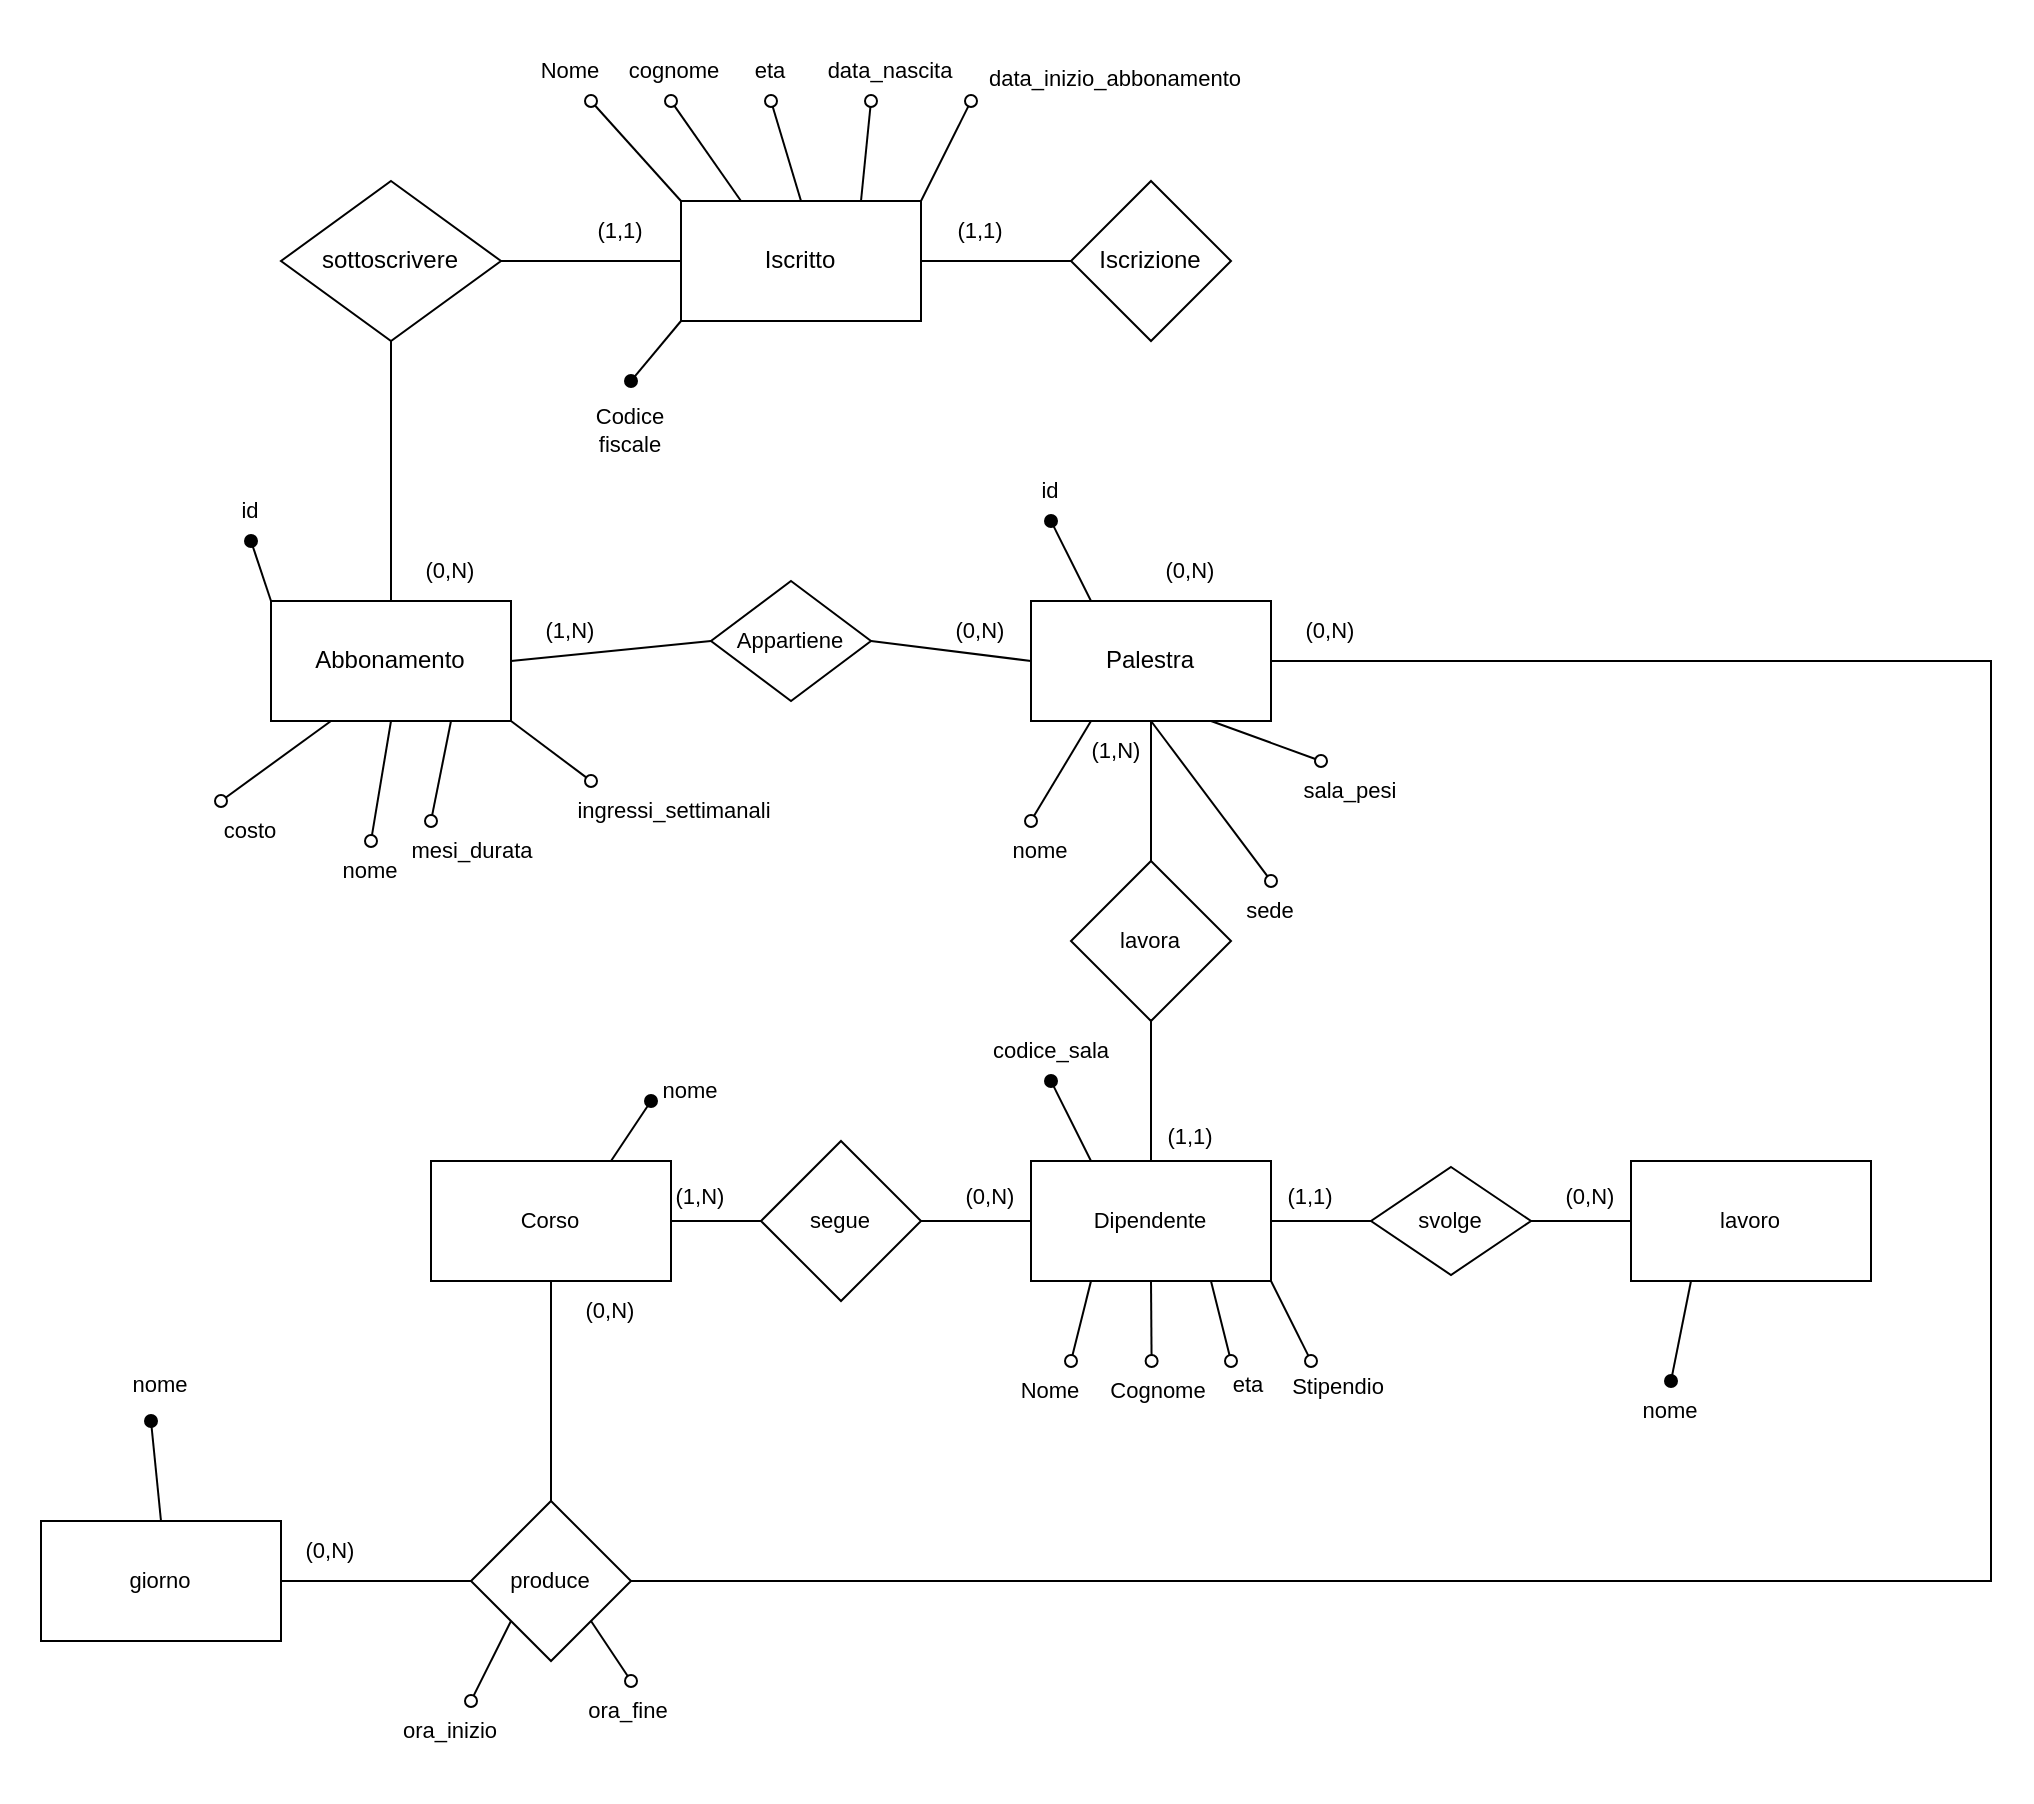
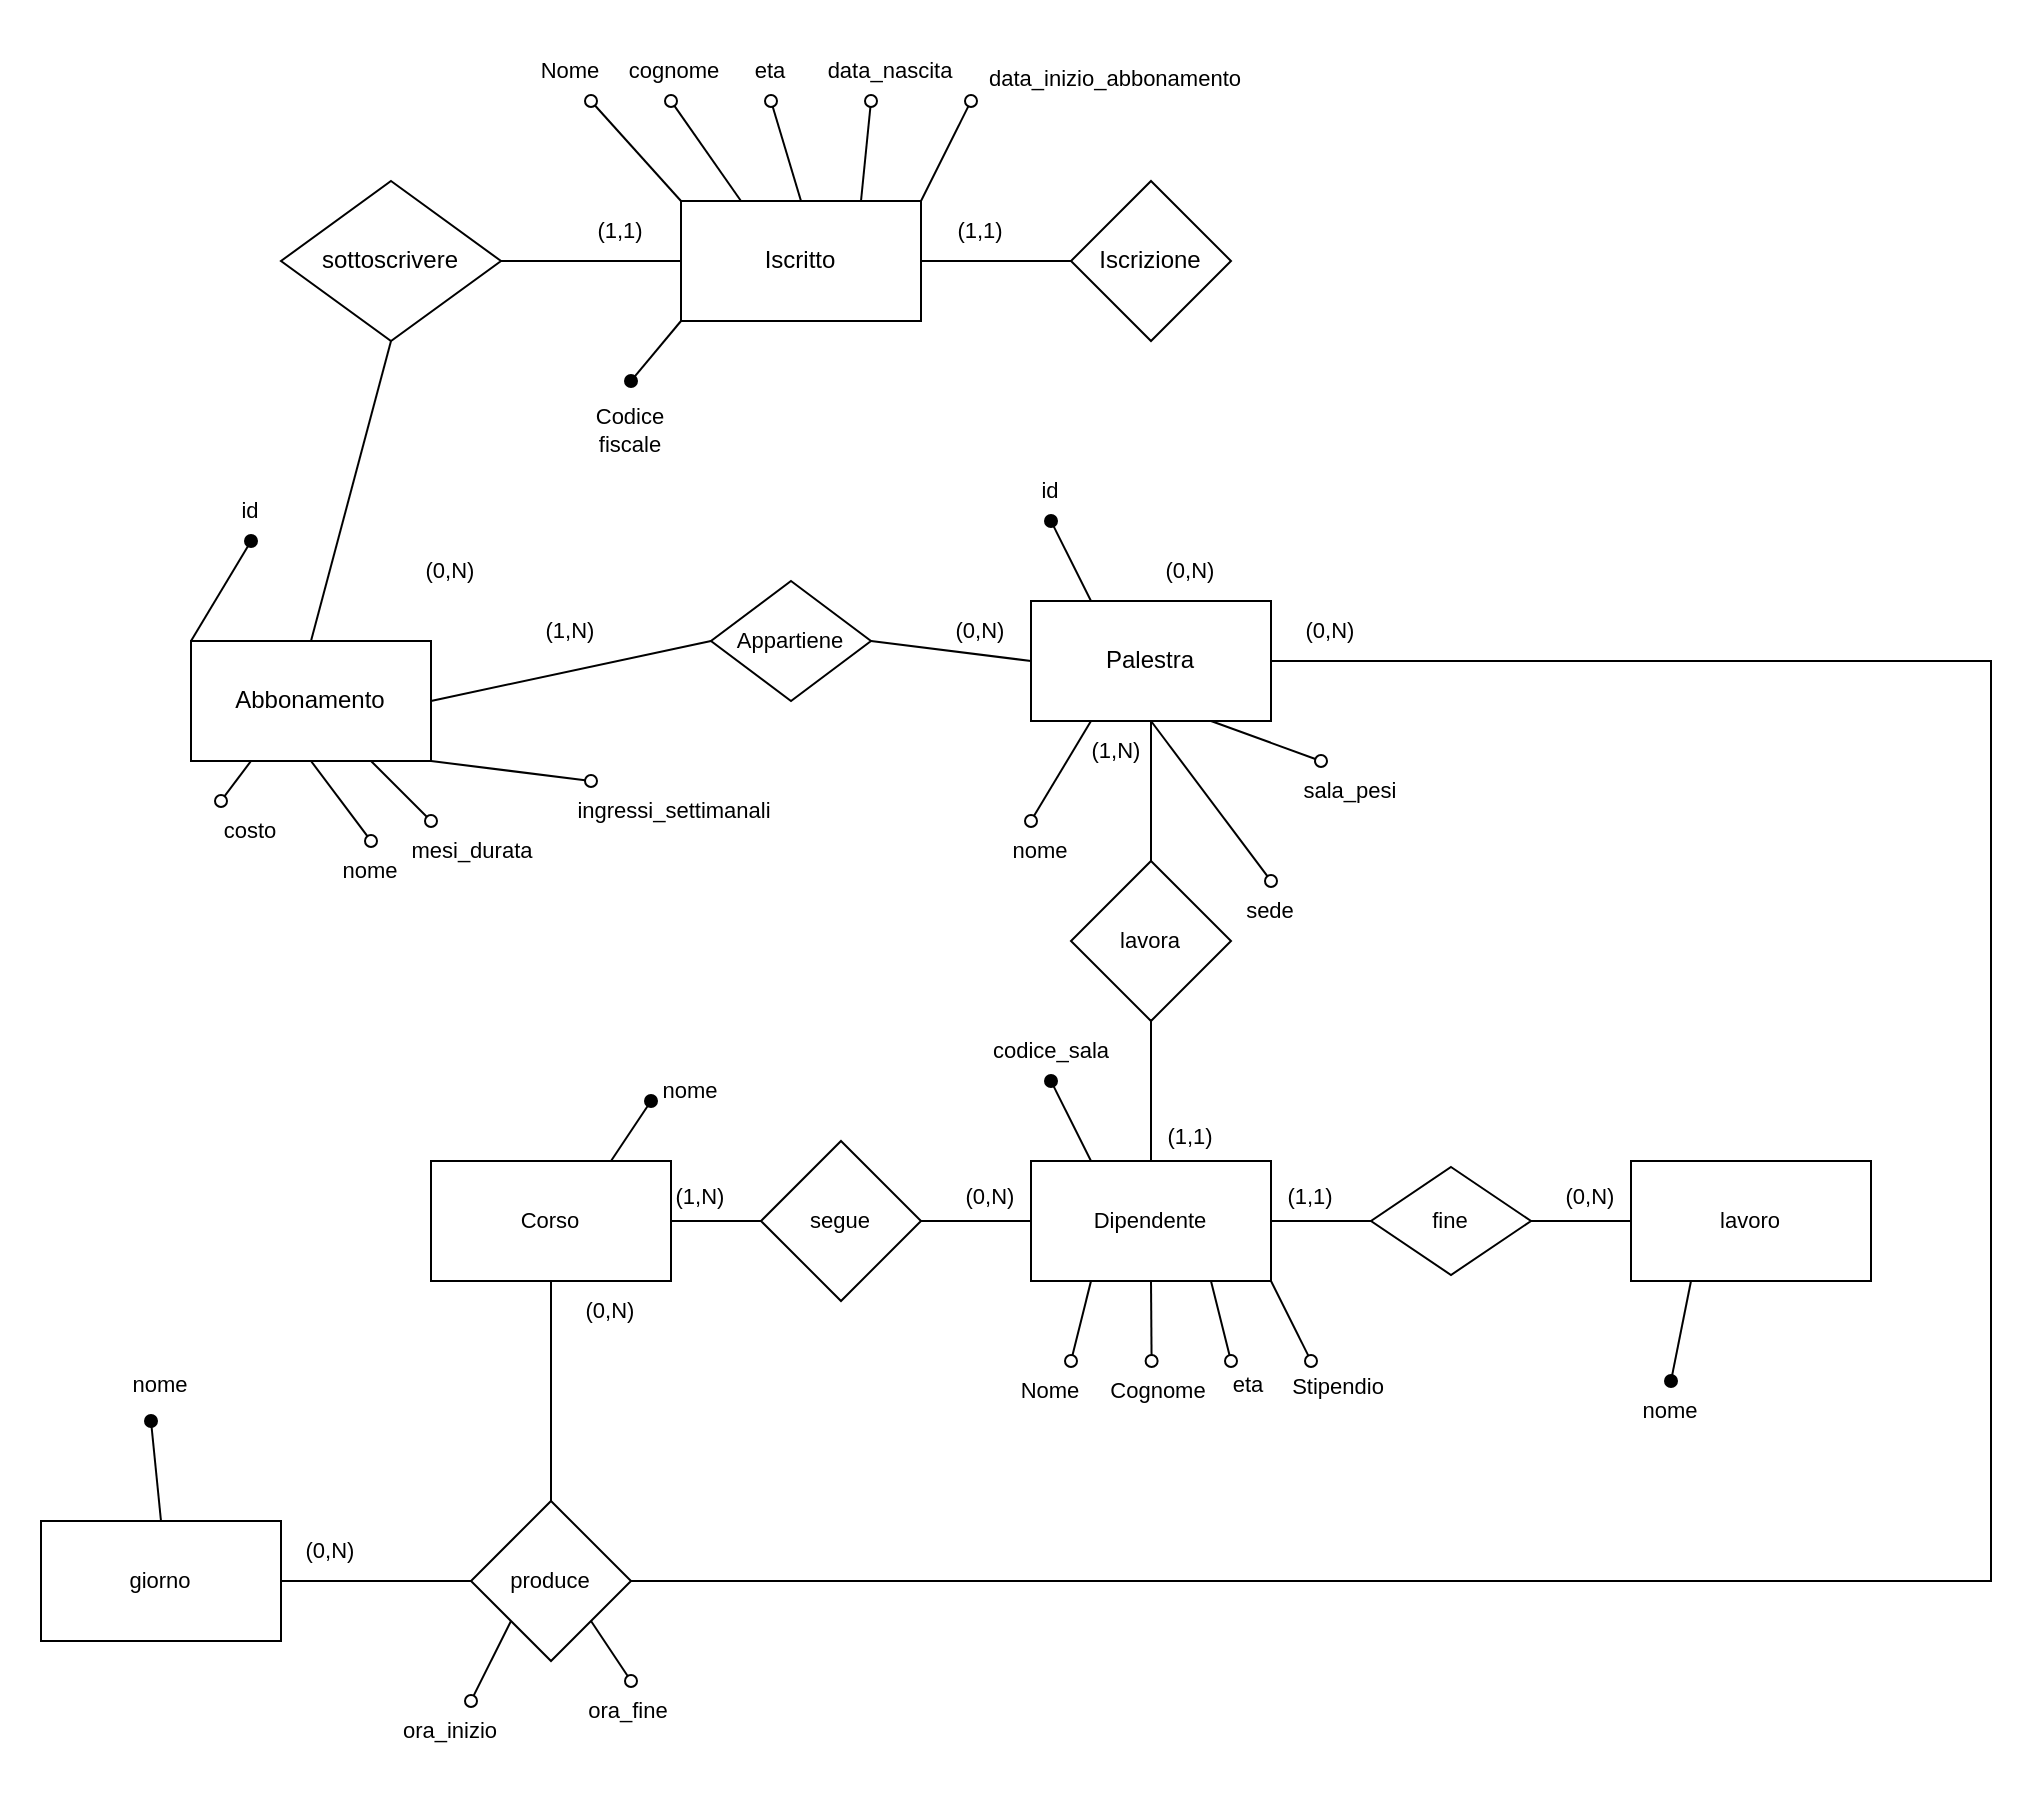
(391, 661) -> (311, 701)
(1451, 1221) -> (1451, 1221)
